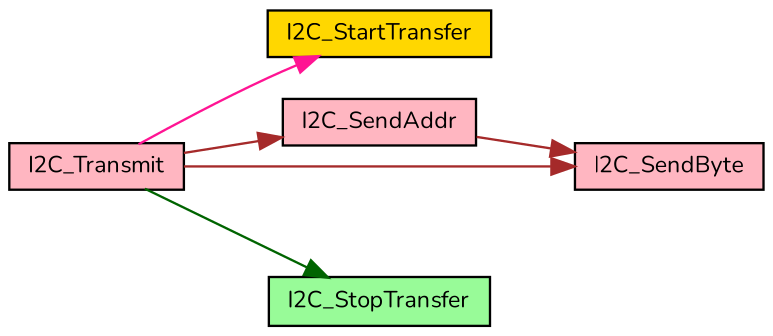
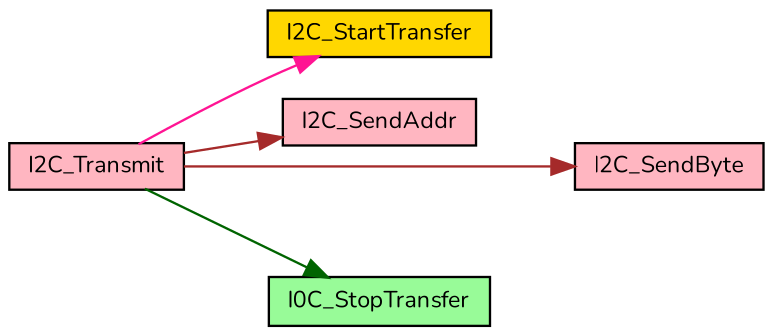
(514, 143) -> none
(379, 301) -> (379, 301)
